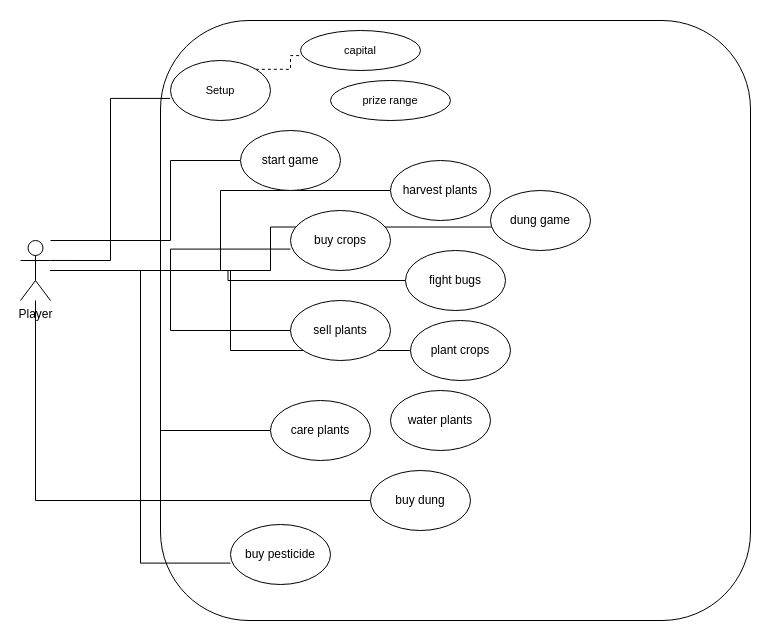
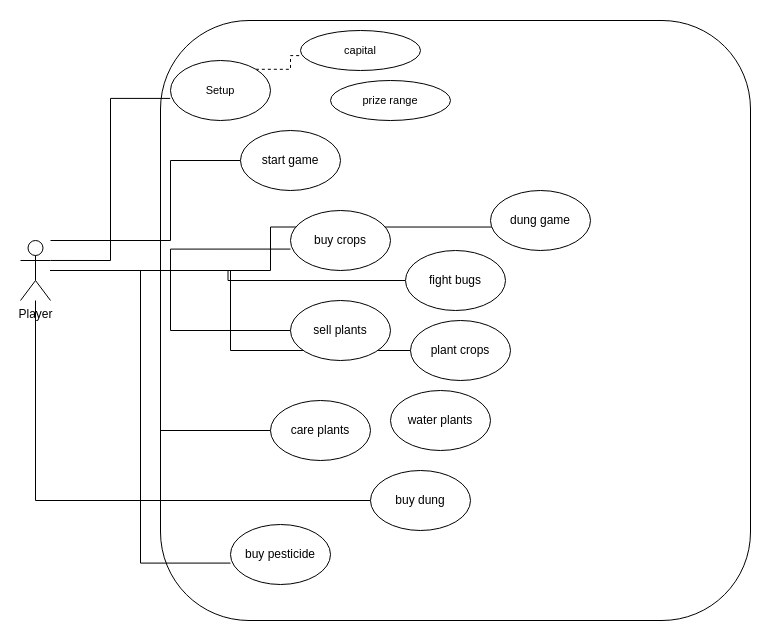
(441, 191) -> none
(221, 199) -> none
